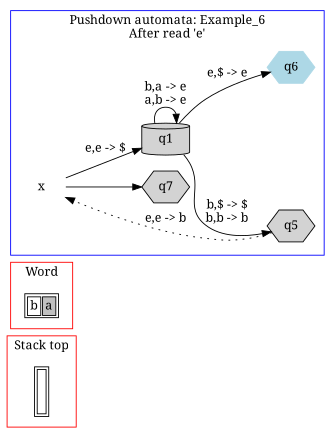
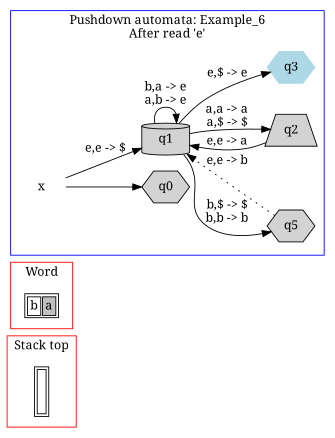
(291, 67) -> (291, 67)
none -> (291, 130)
(166, 187) -> (166, 187)
(171, 233) -> (235, 188)
